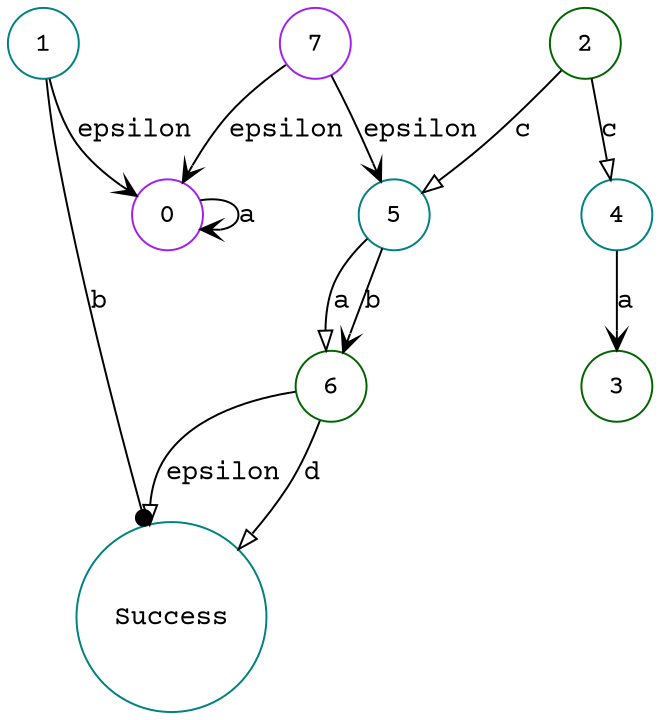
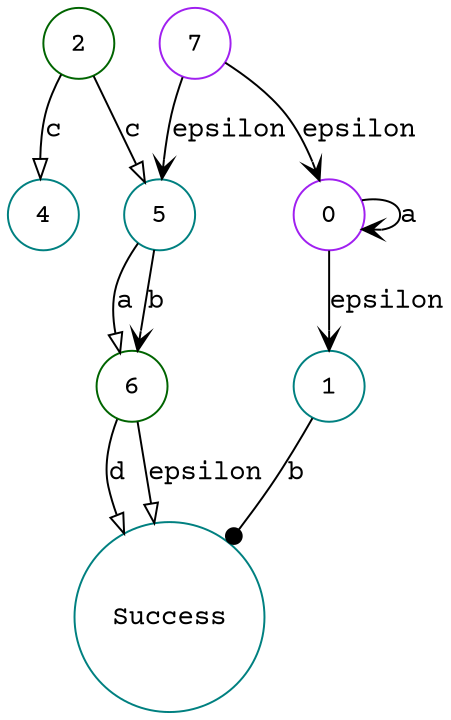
(74, 139) -> (329, 291)
(617, 386) -> none
